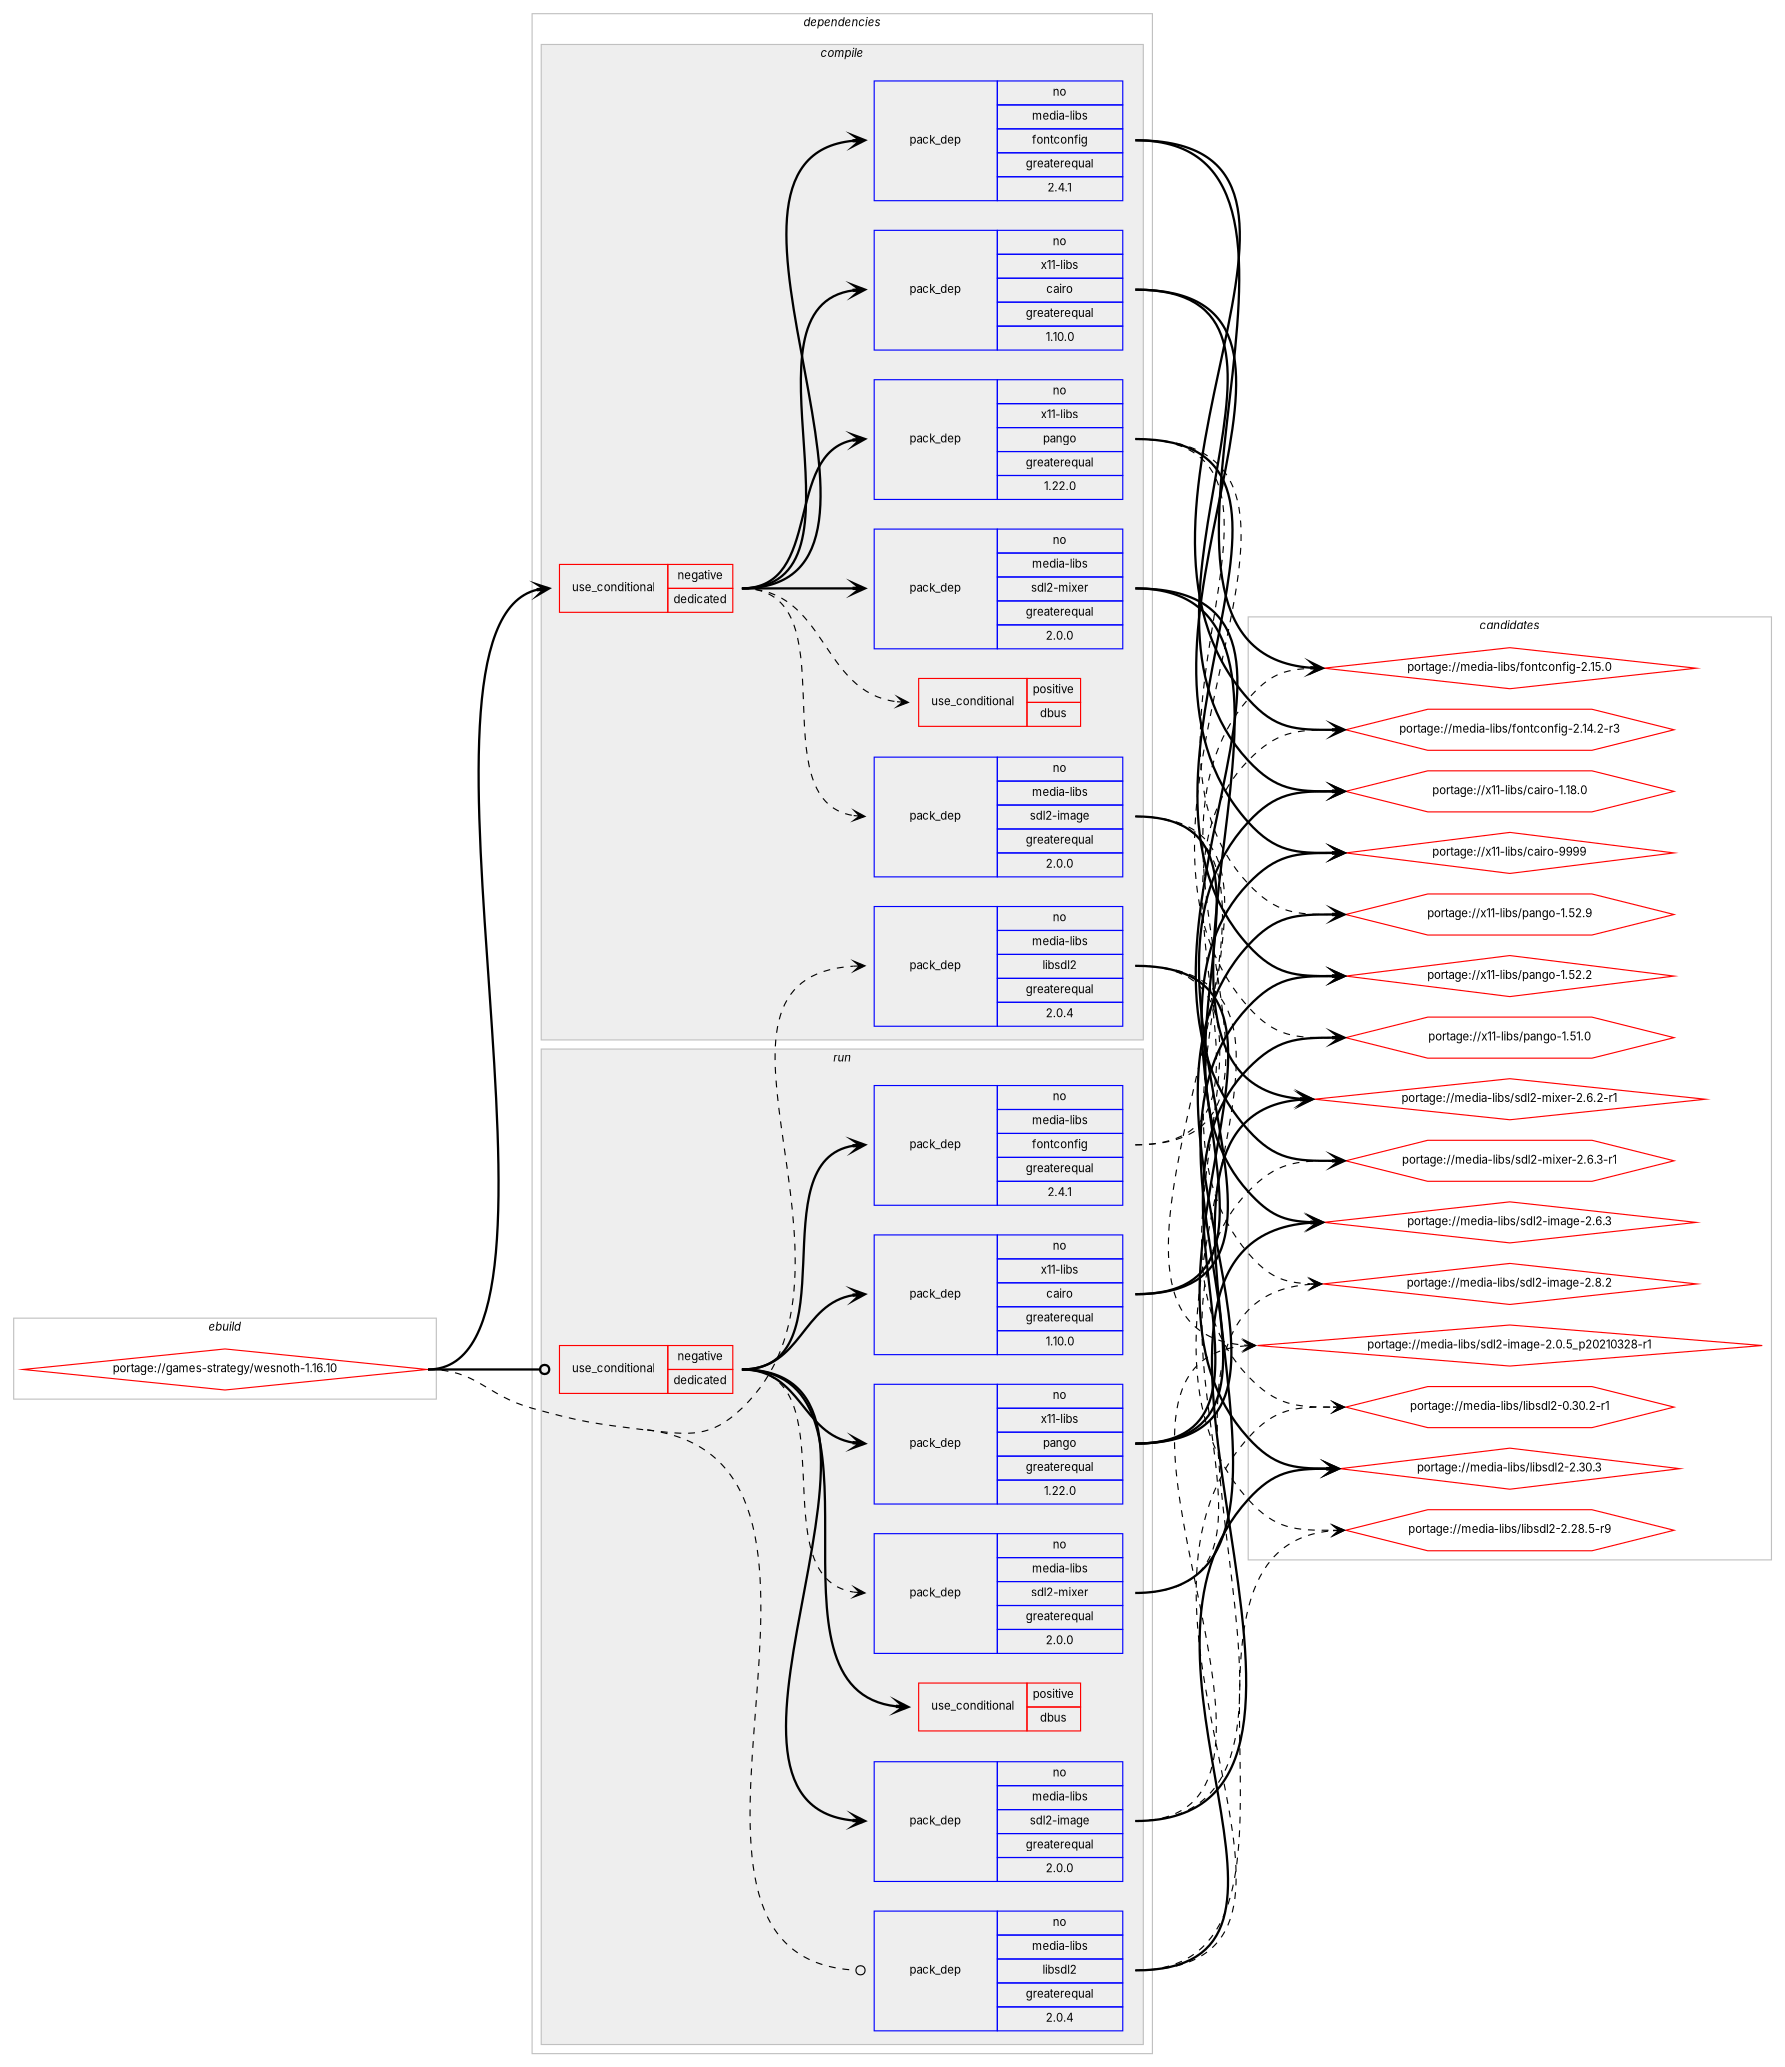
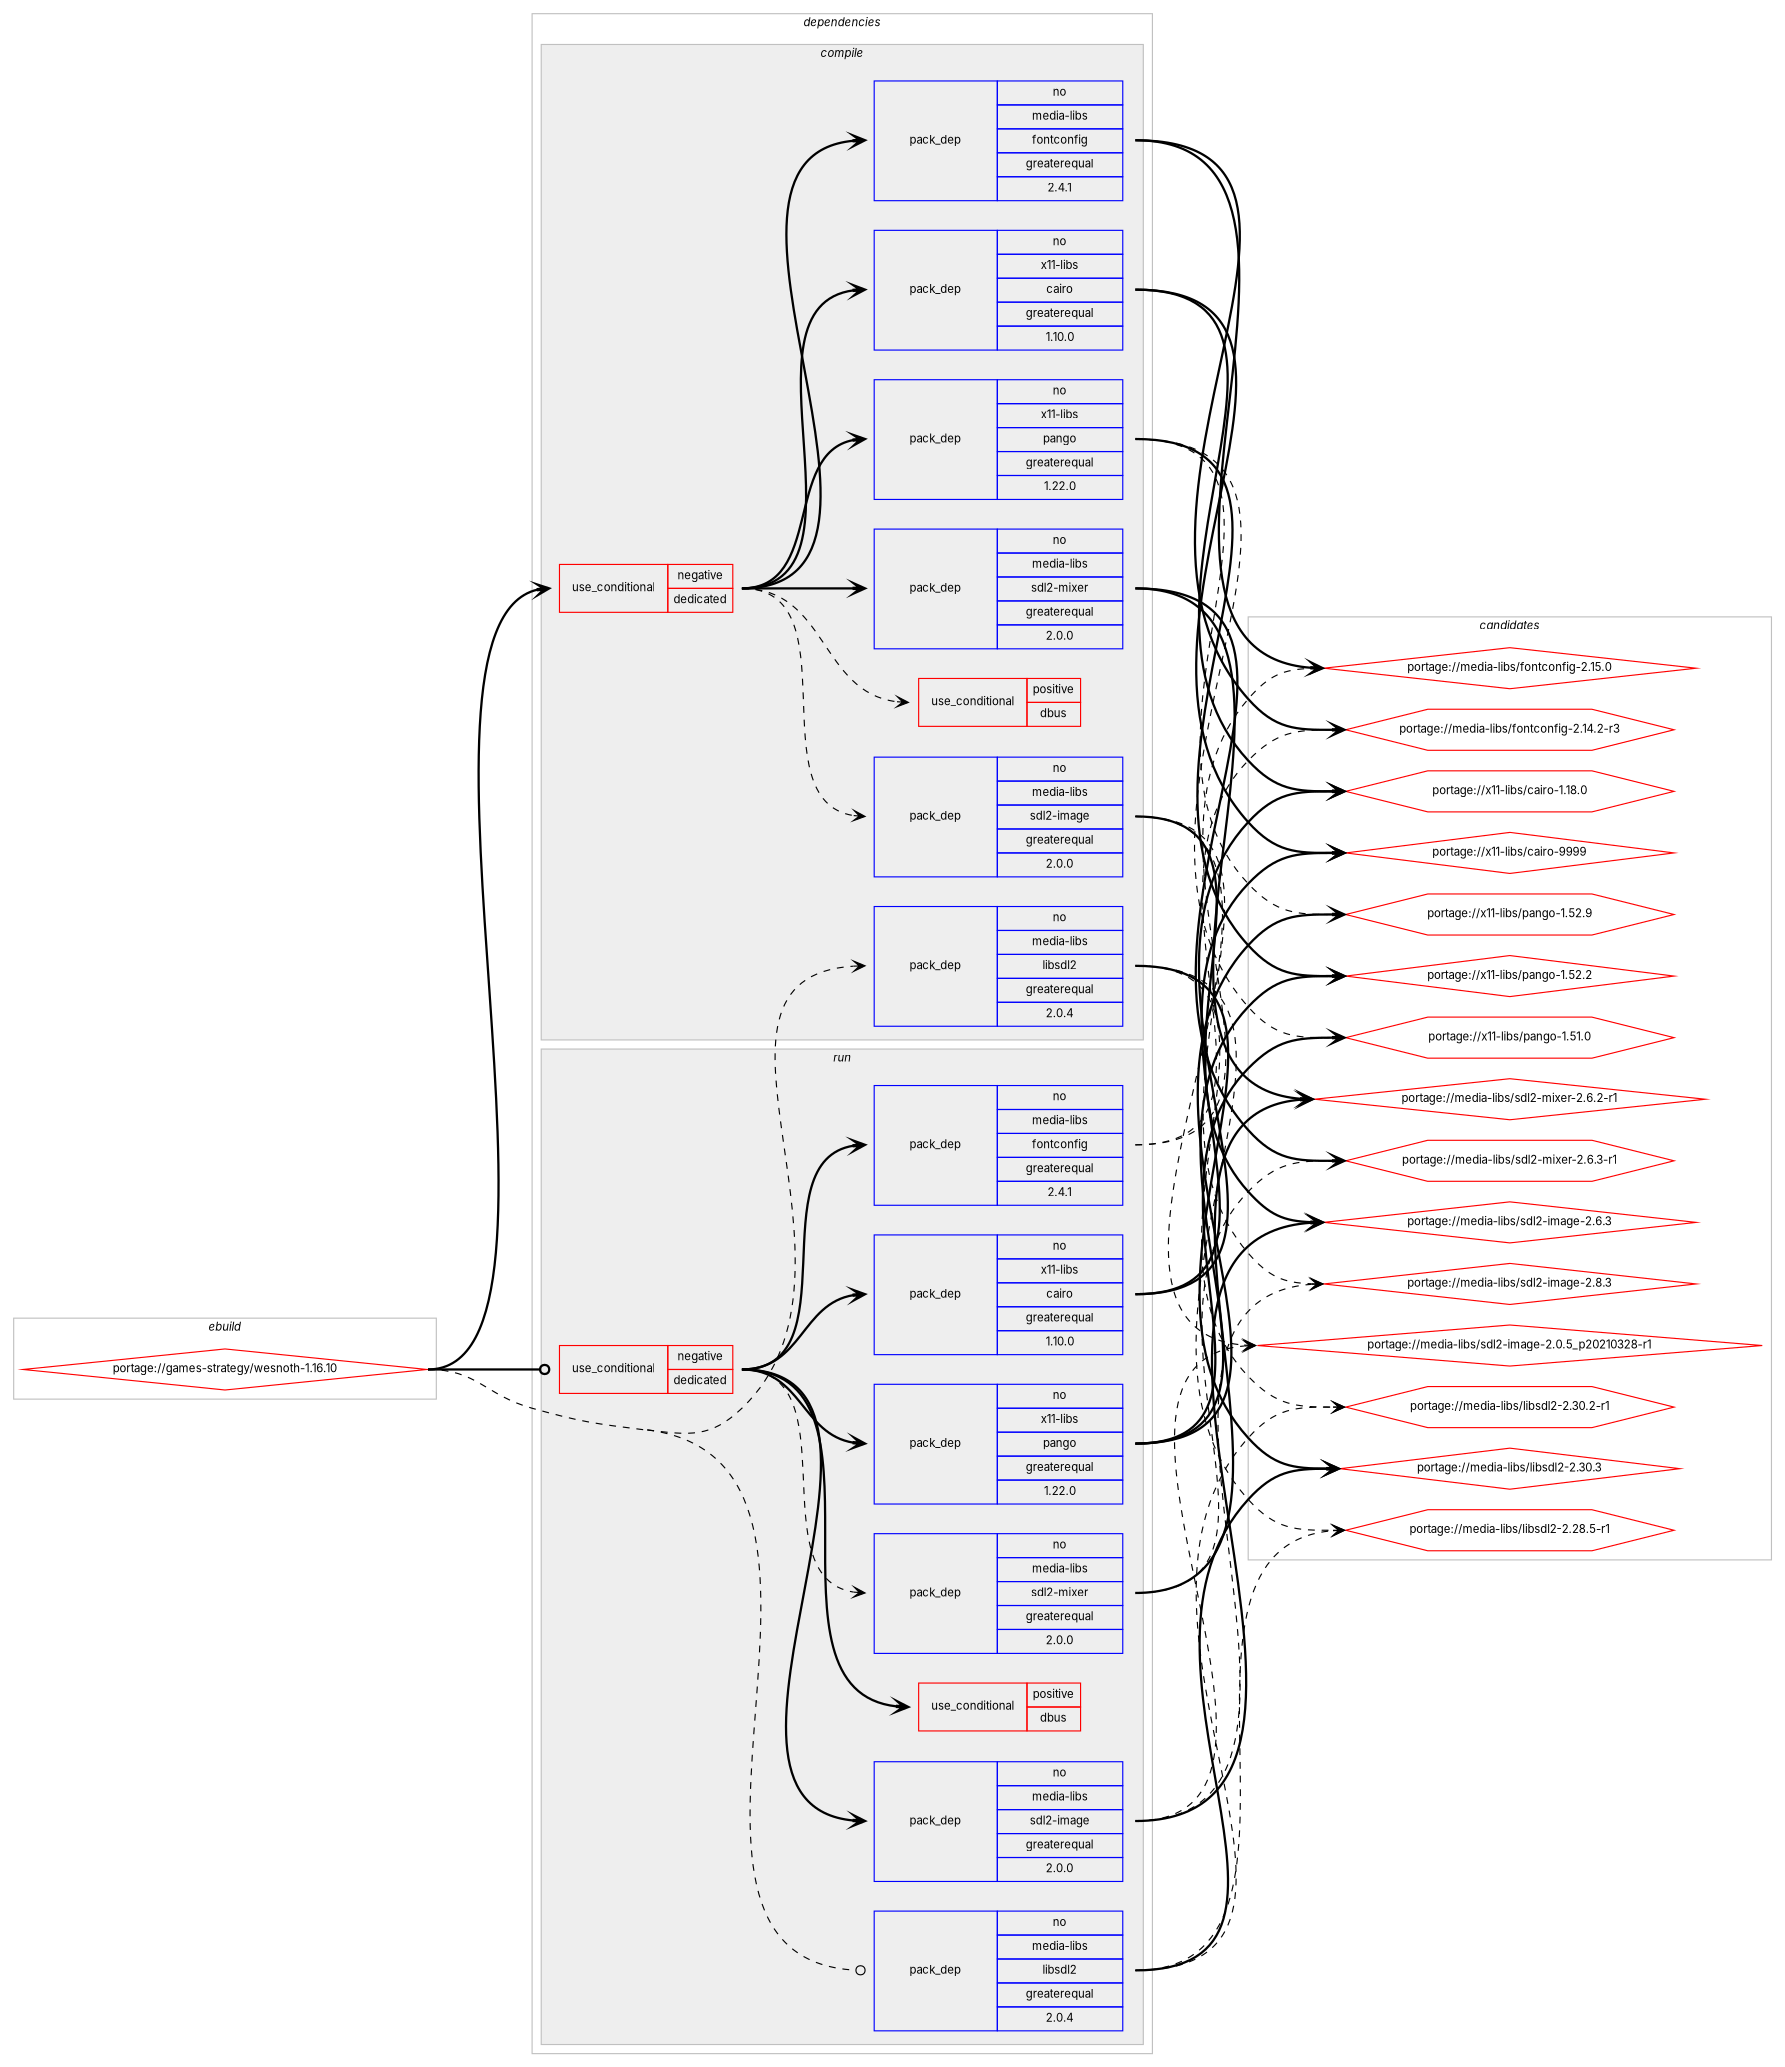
(1510, 1284) -> (1510, 1284)
(1510, 1407) -> (1510, 1407)
(1510, 1530) -> (1510, 1530)
